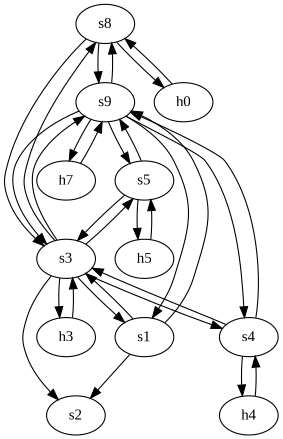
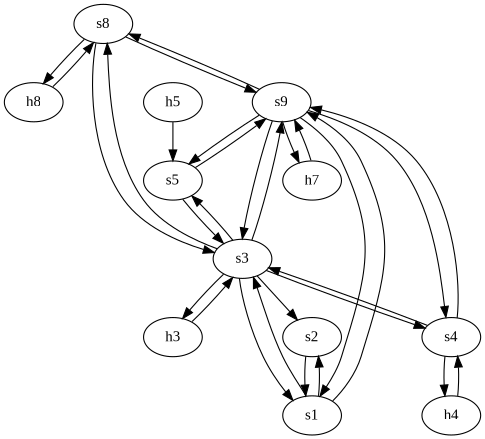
(184, 102) -> (34, 102)
(137, 214) -> none
none -> (305, 371)
